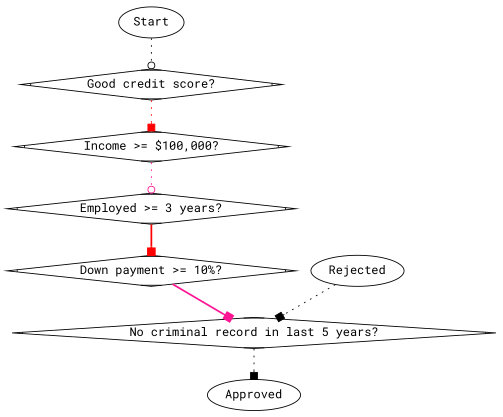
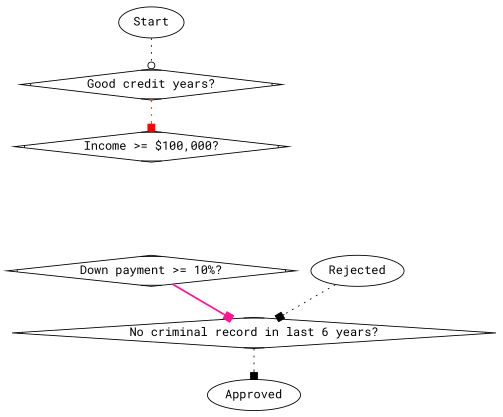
(151, 85) -> (151, 85)
(151, 209) -> none
(254, 333) -> (254, 333)
